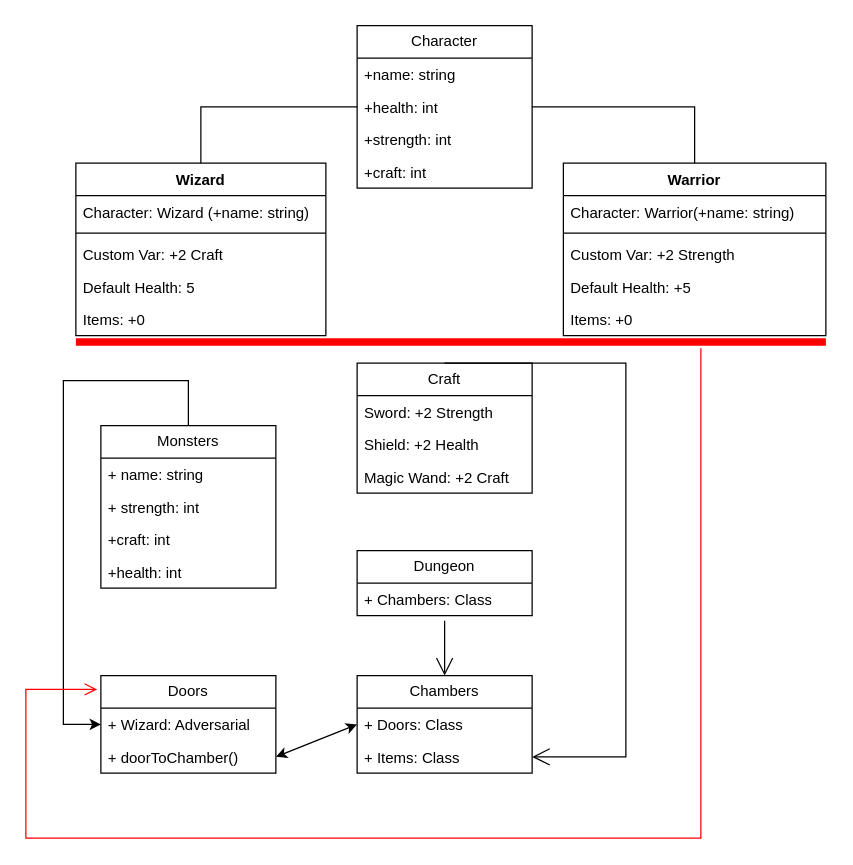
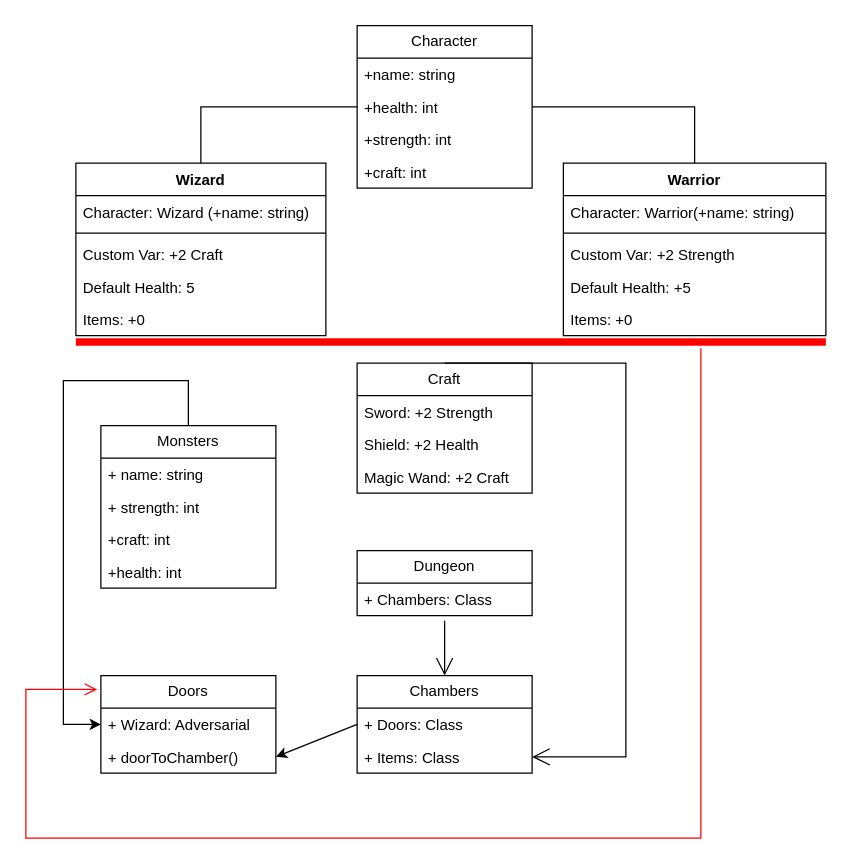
(348, 728) -> (351, 727)
